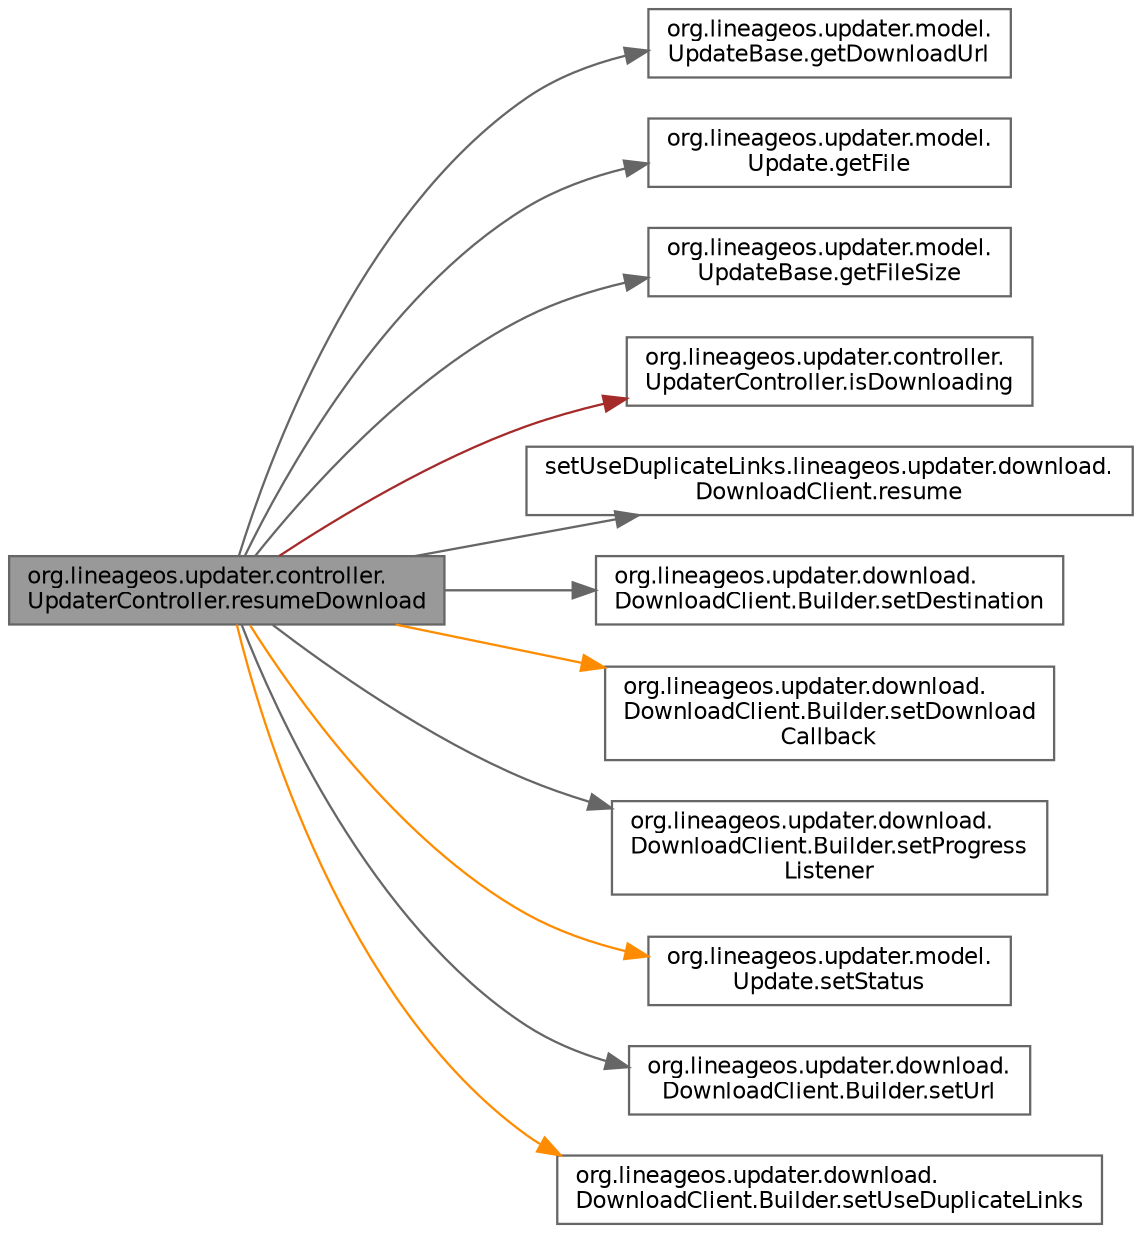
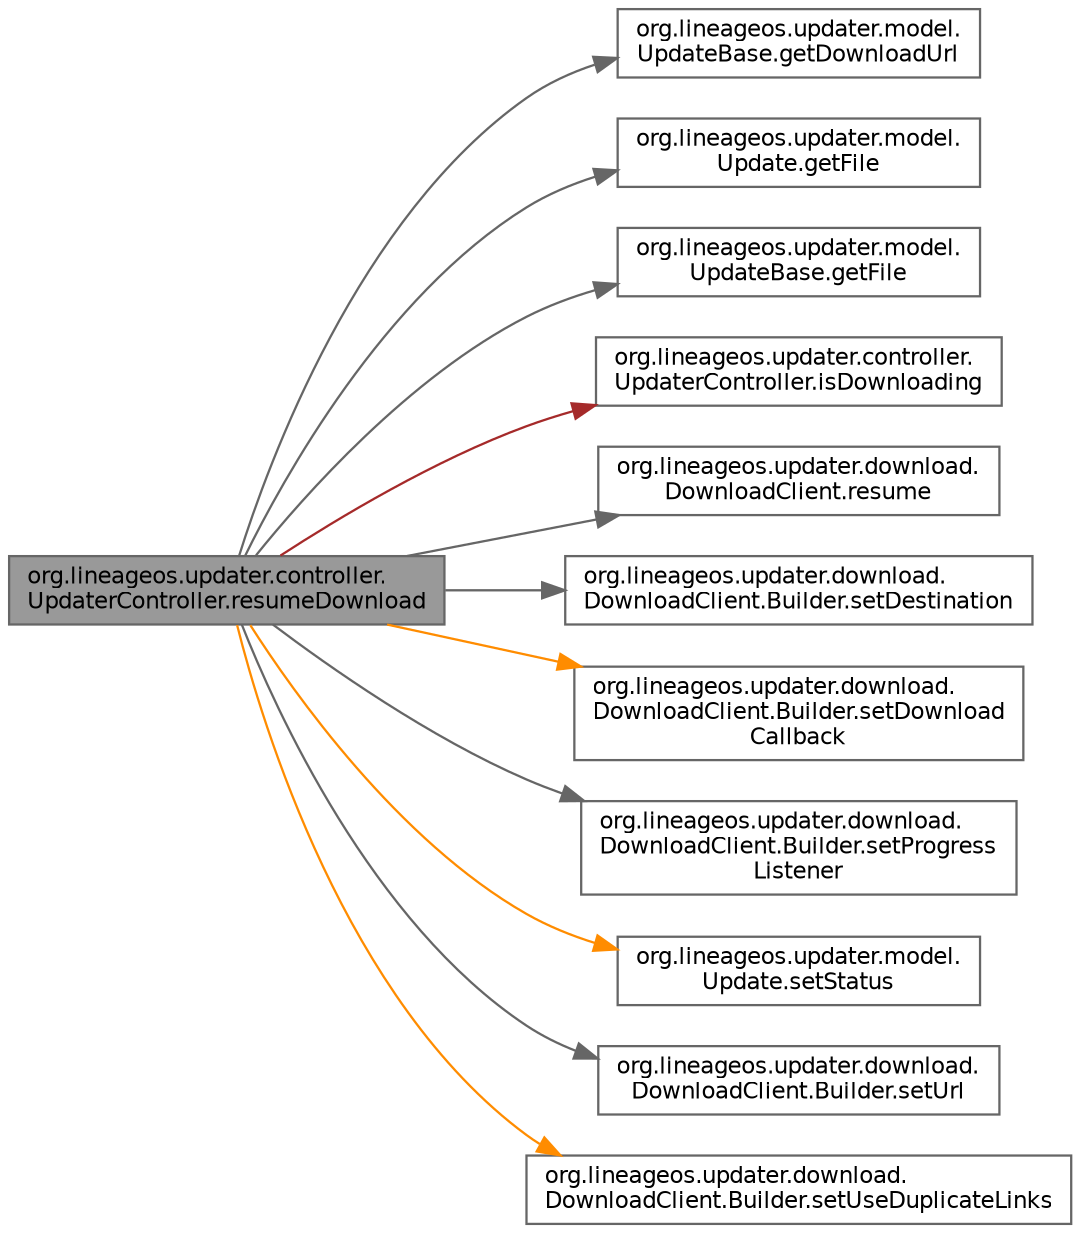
(830, 262) -> (799, 262)
(830, 481) -> (799, 481)
